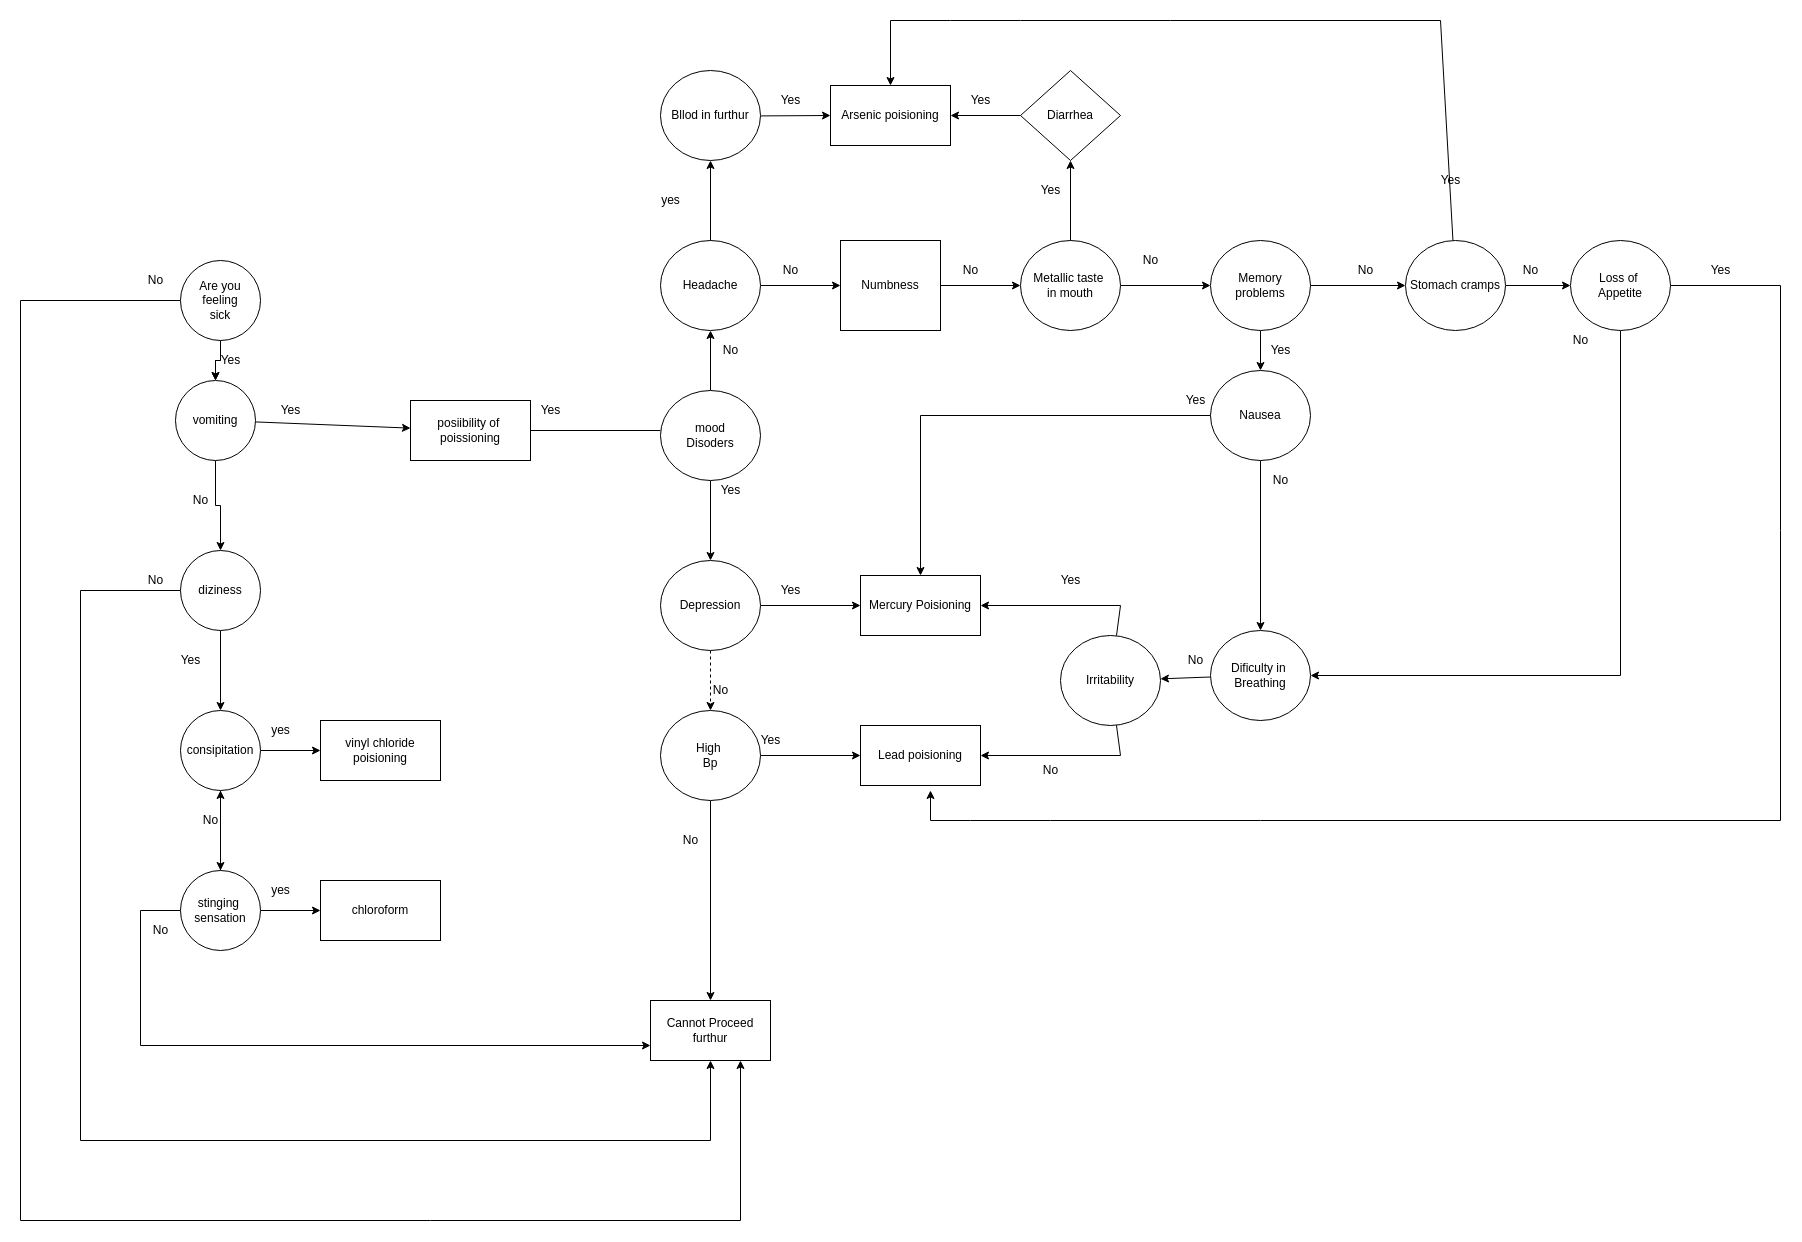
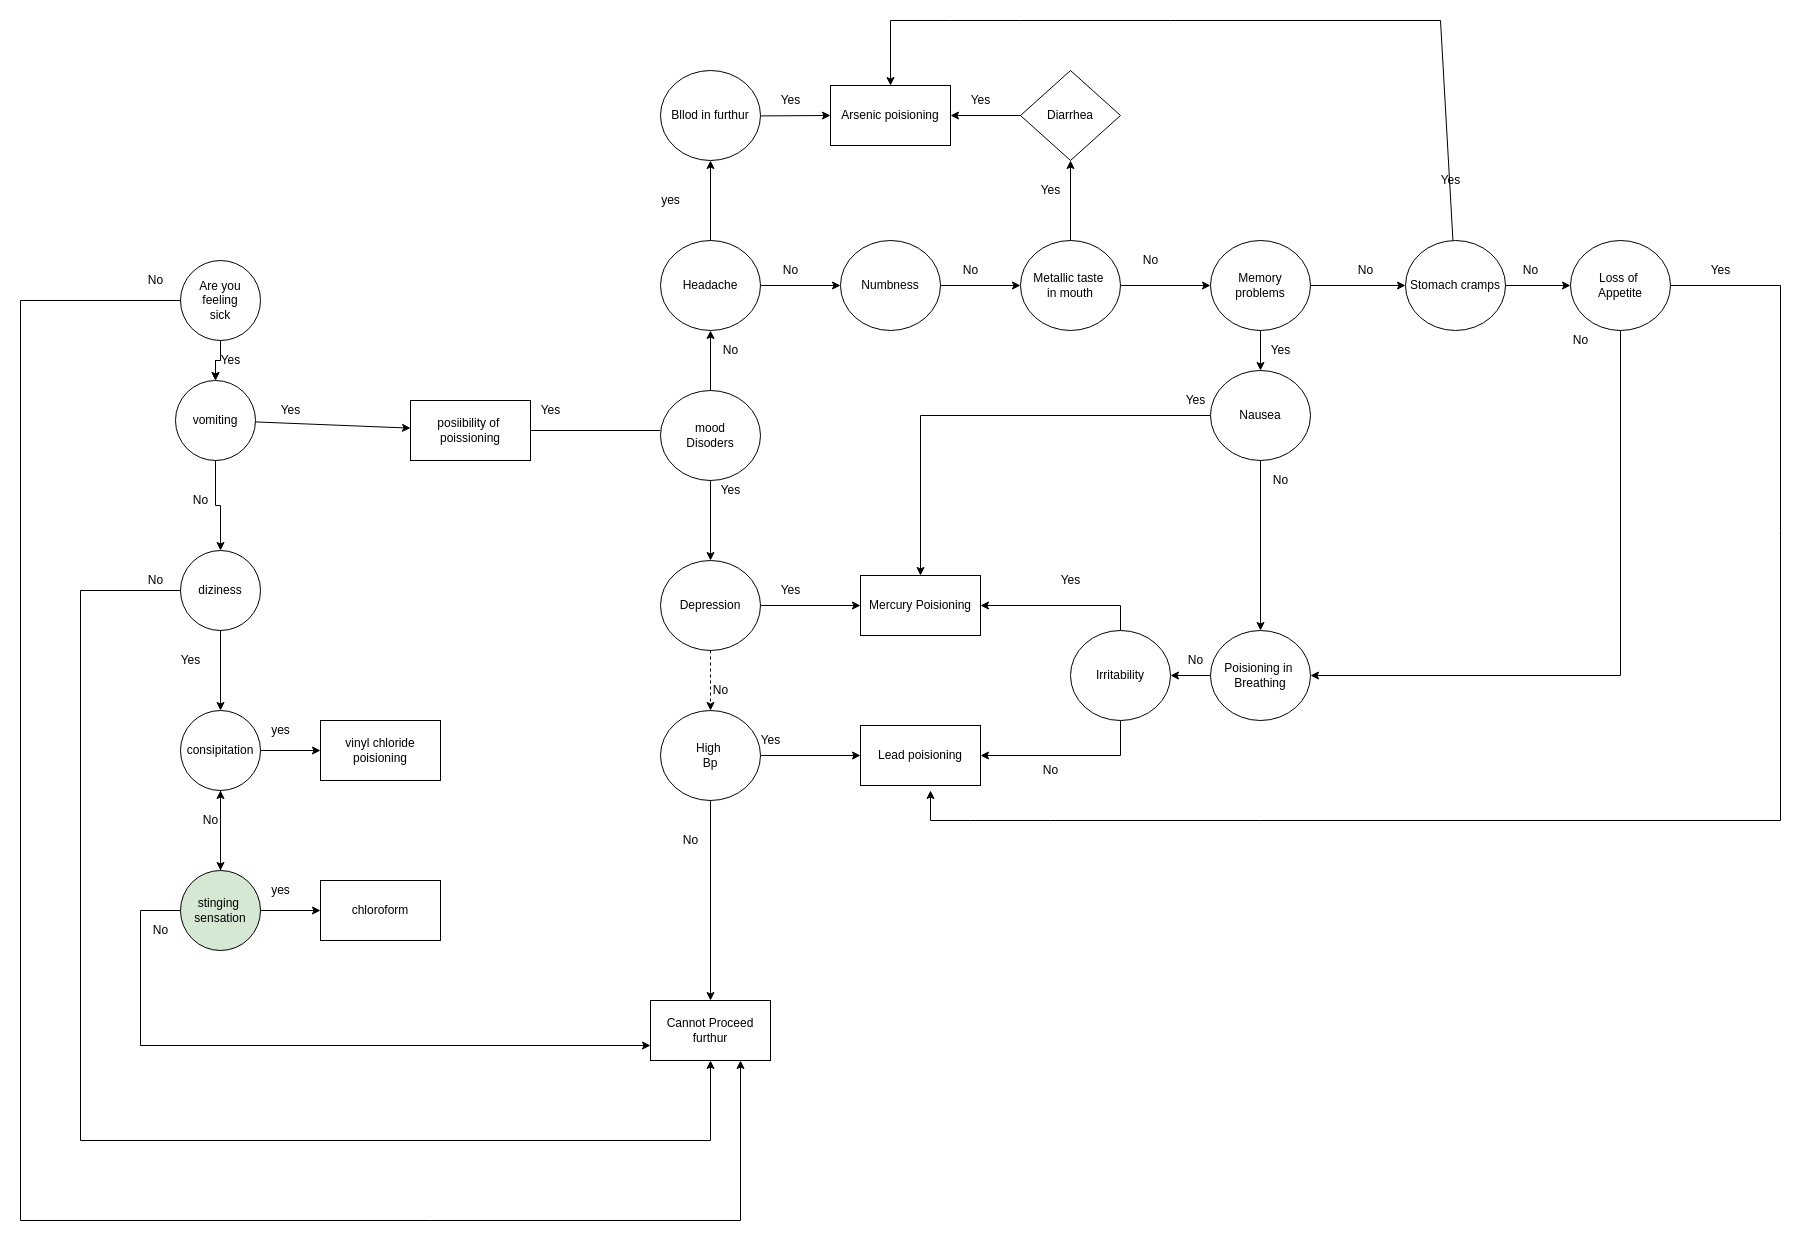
(891, 286) -> (891, 286)
(1261, 676) -> (1261, 676)
(1111, 681) -> (1121, 676)
(221, 911) -> (221, 911)
